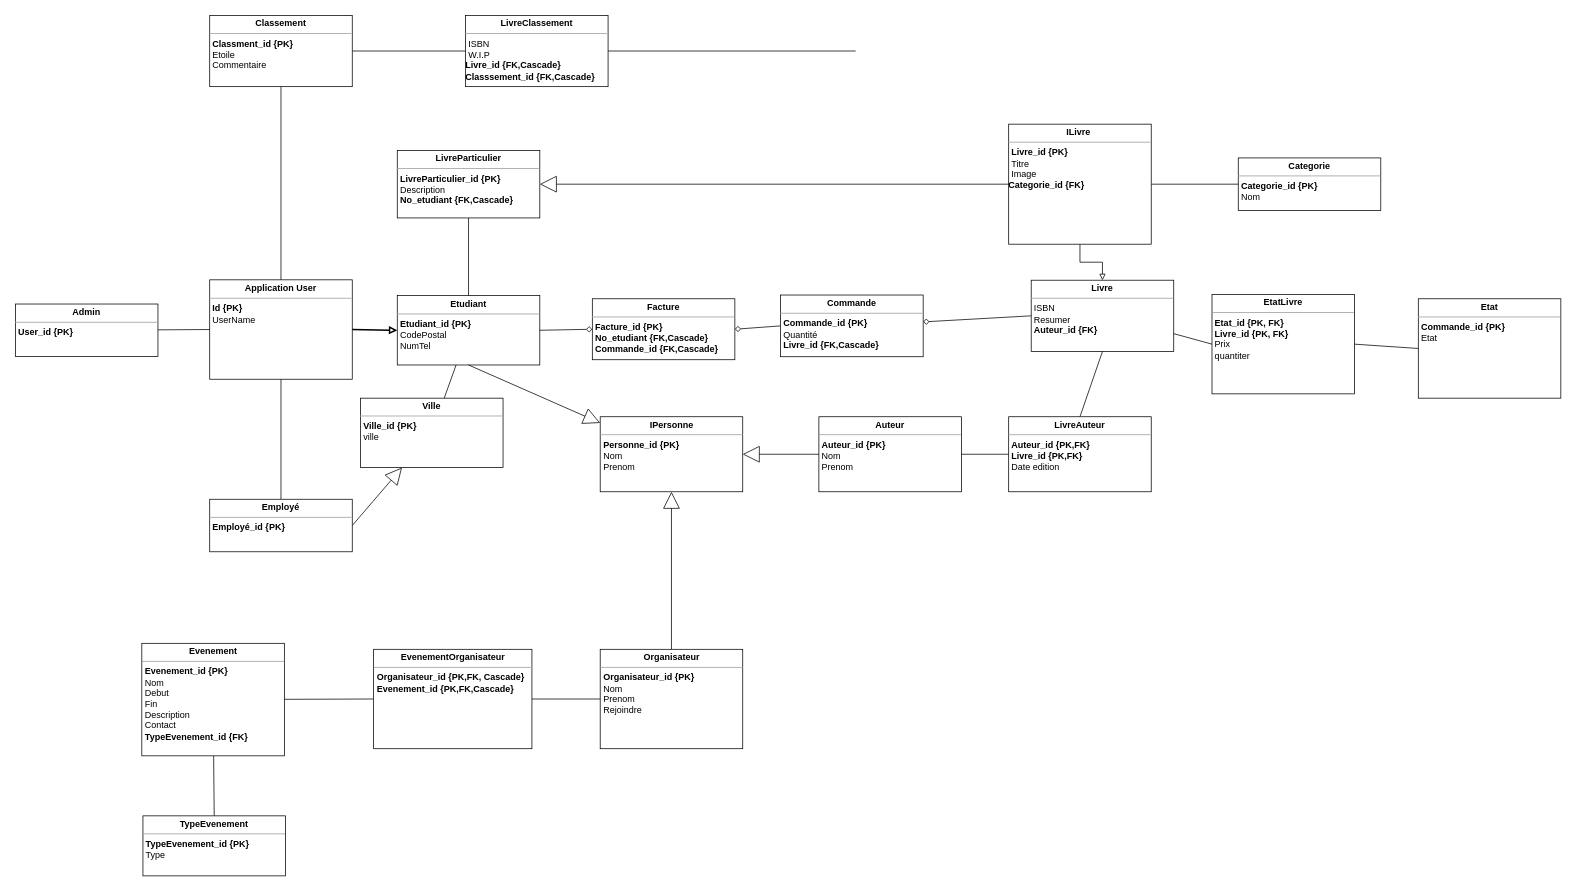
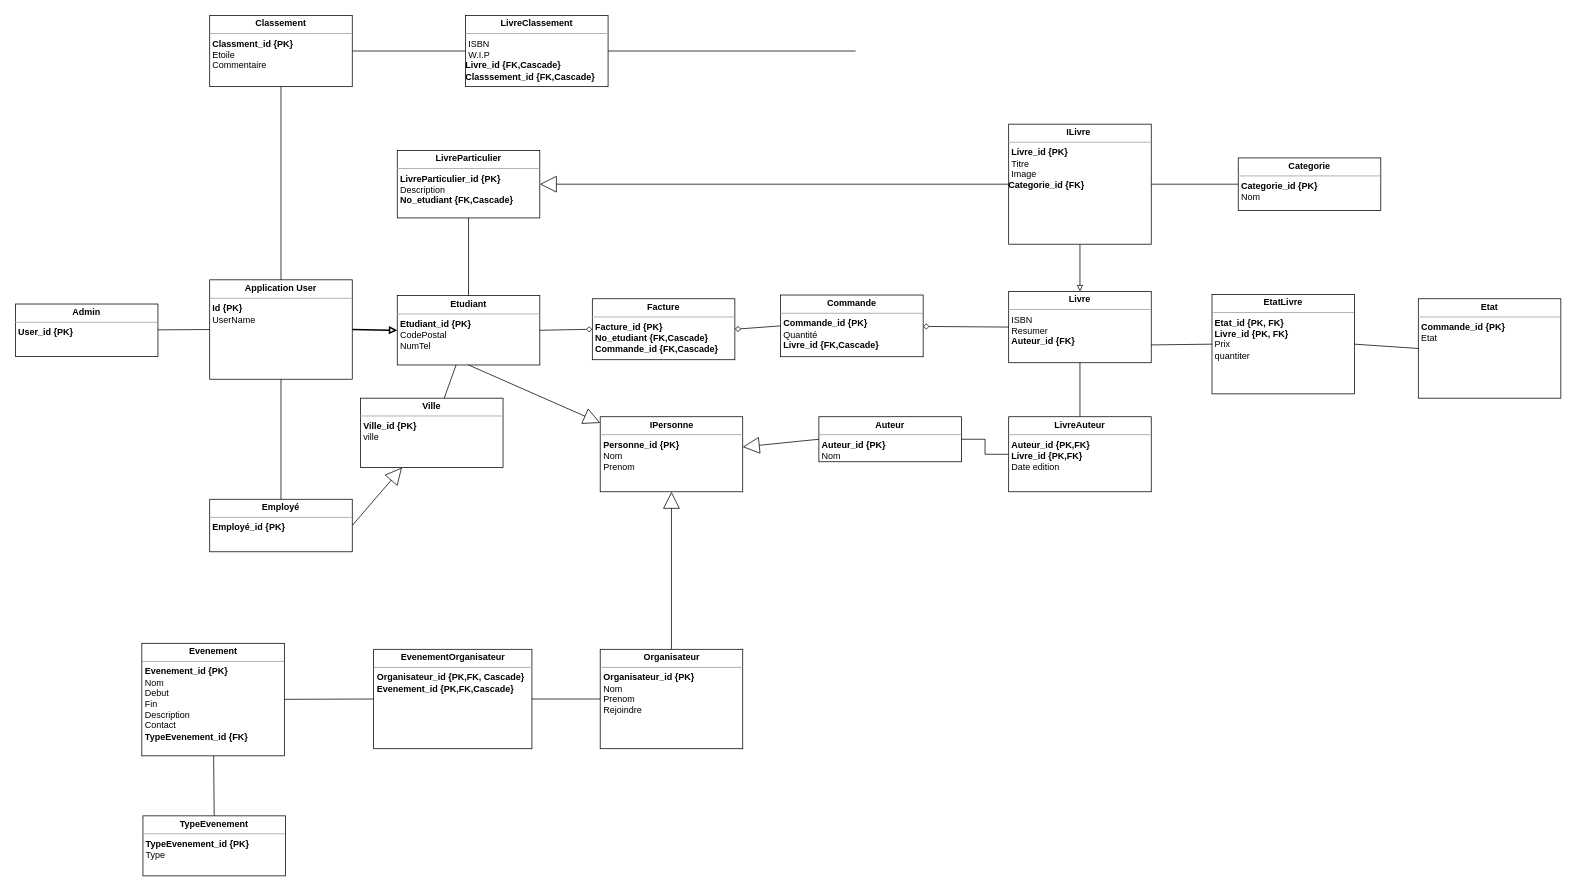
(1102, 316) -> (1080, 327)
(890, 454) -> (890, 439)
